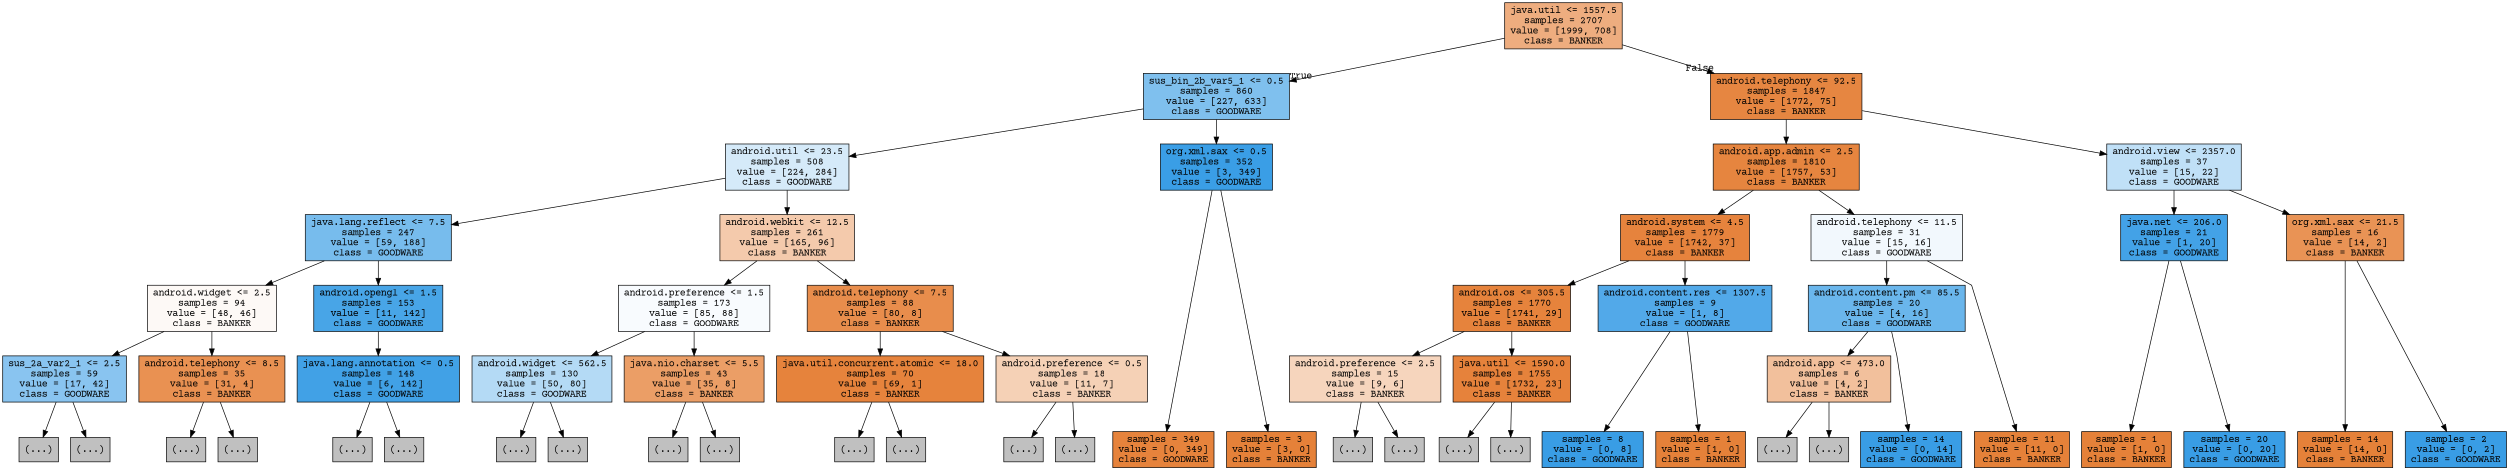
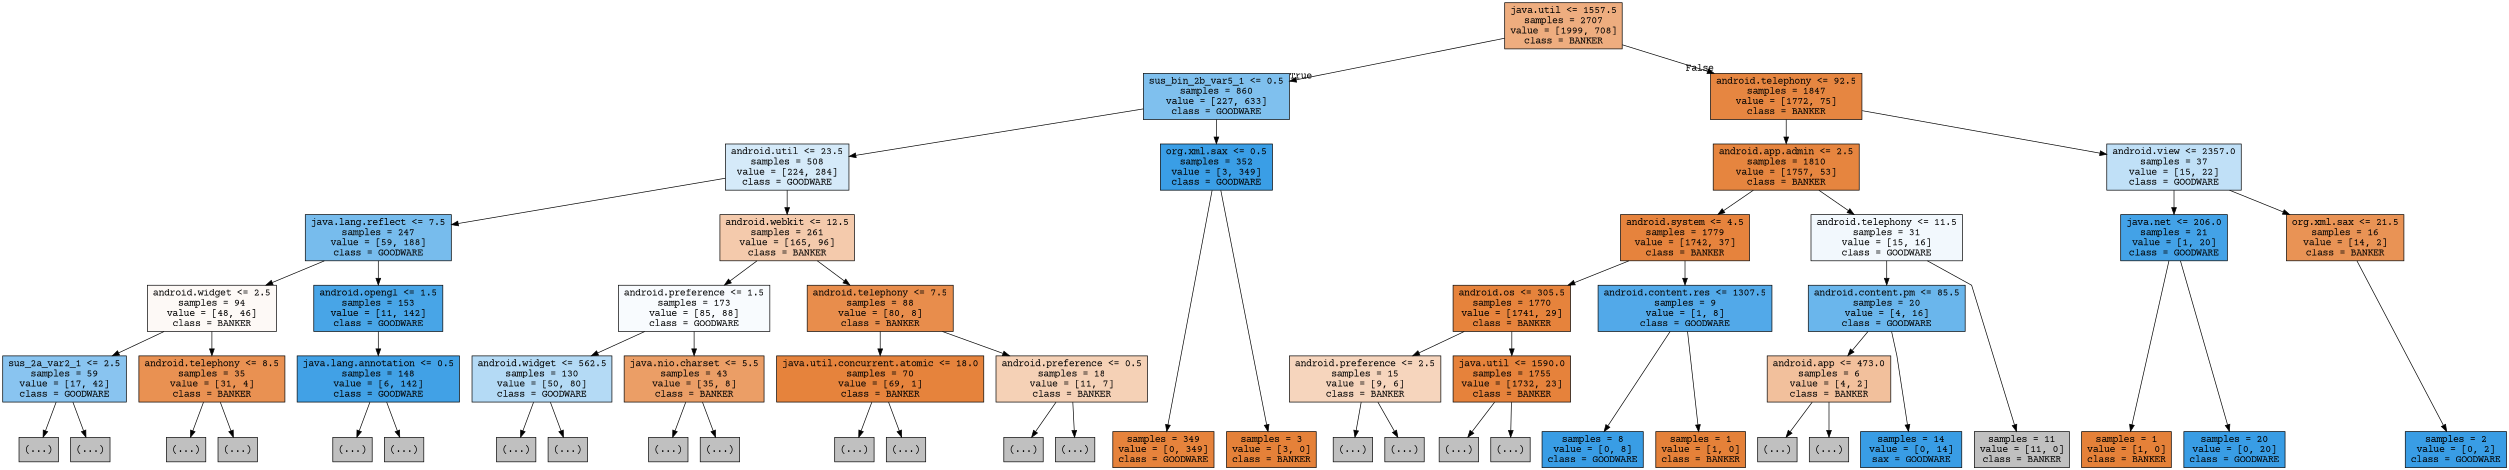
(1911, 450) -> (1911, 450)
(2022, 450) -> (2022, 450)
(2345, 450) -> none
